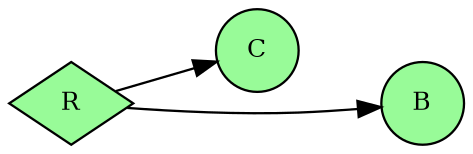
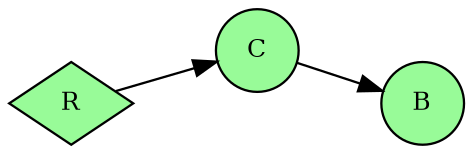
(242, 113) -> (329, 73)
